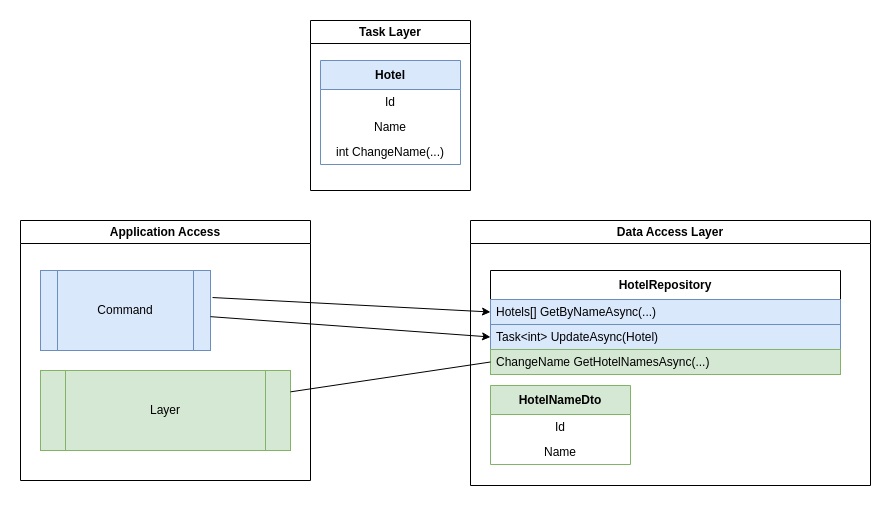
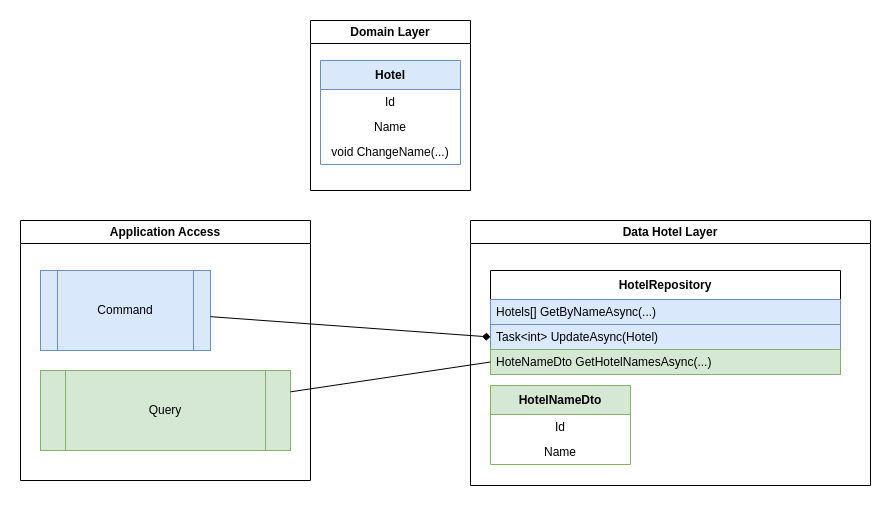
(391, 33) -> (391, 33)
(391, 153) -> (391, 153)
(671, 233) -> (671, 233)
(348, 305) -> none
(482, 336) -> (481, 336)
(603, 363) -> (606, 363)
(166, 411) -> (166, 411)
